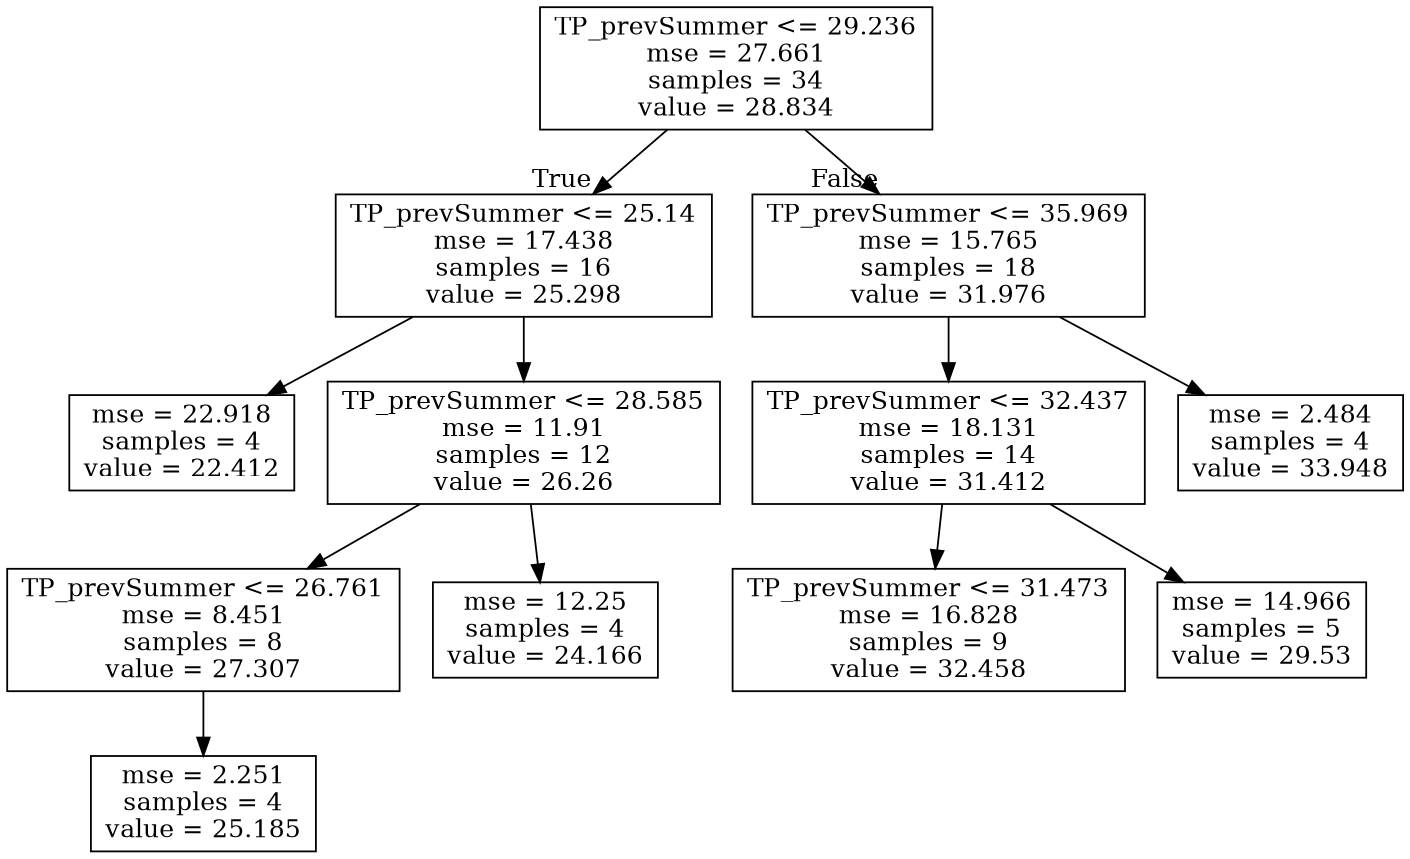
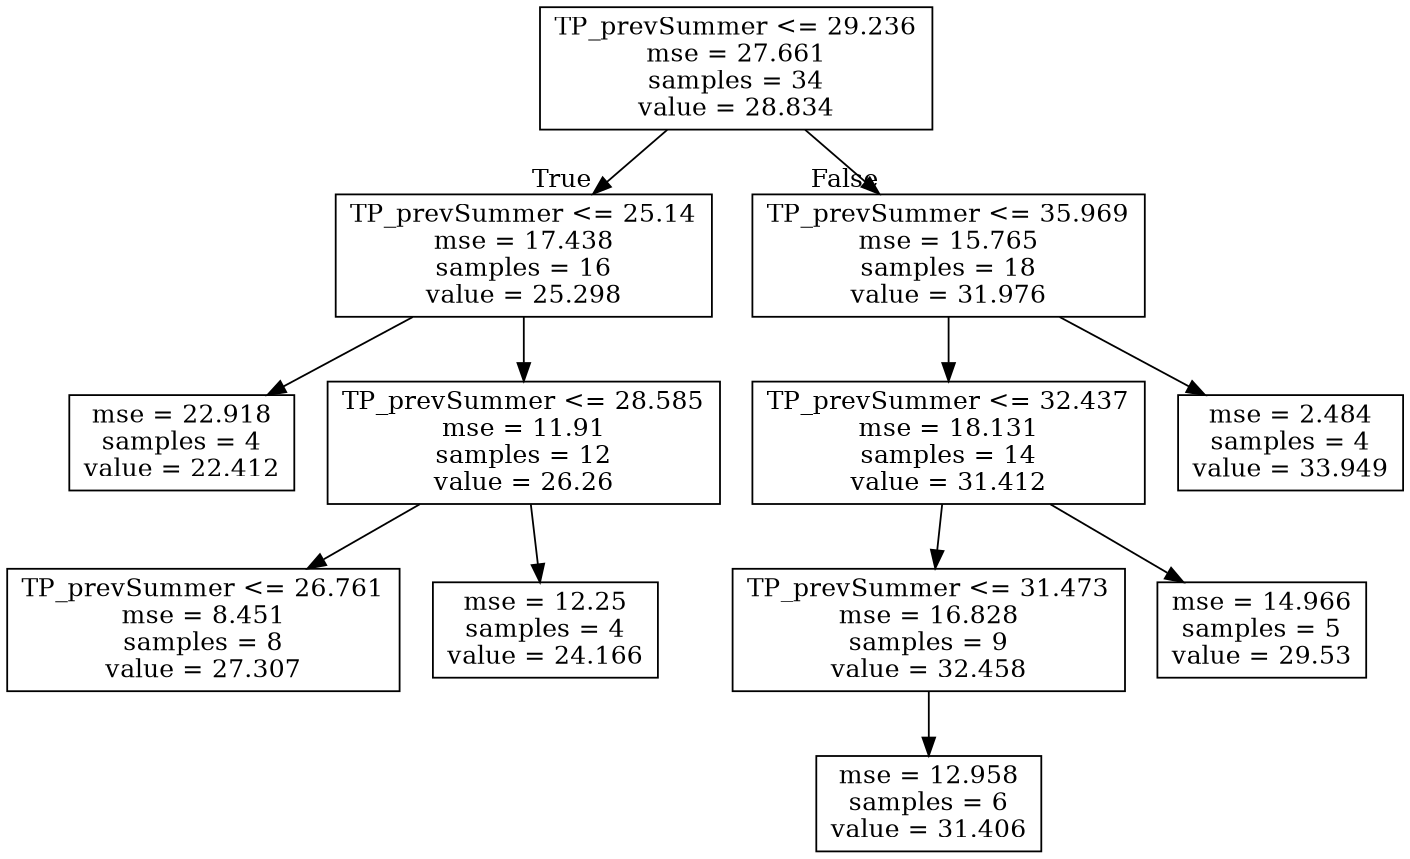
(1291, 443) -> (1291, 443)
(203, 804) -> none
none -> (929, 804)
